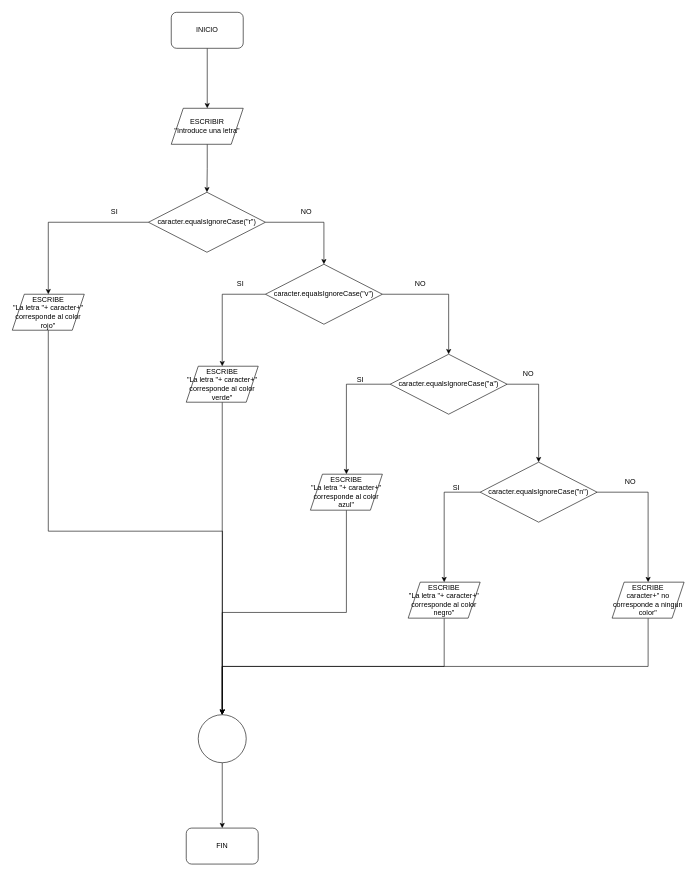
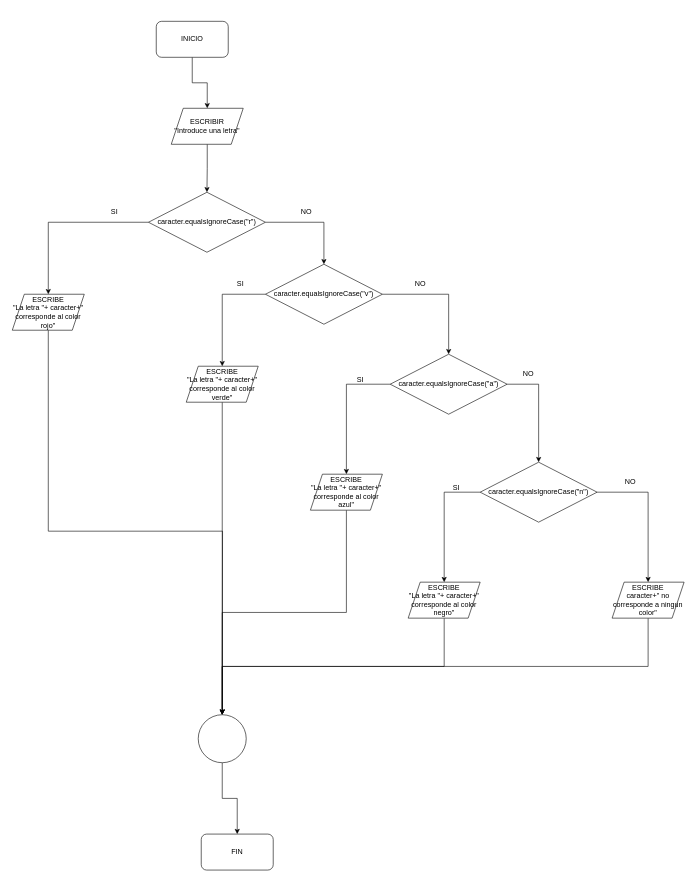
(207, 30) -> (192, 39)
(222, 846) -> (237, 852)
